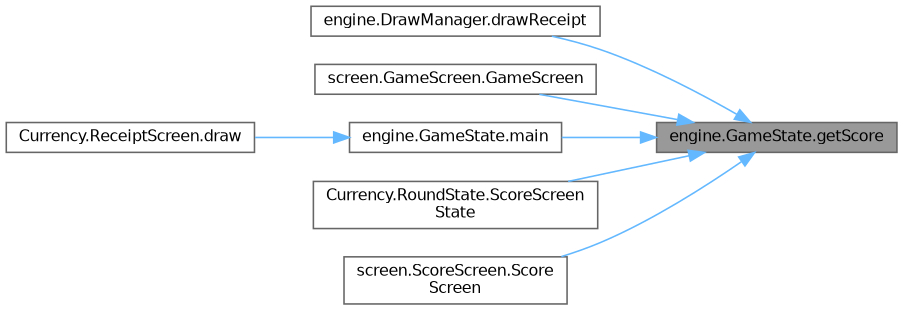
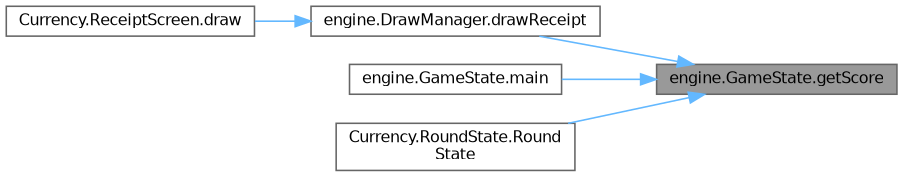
(456, 79) -> none
(294, 137) -> (275, 21)
(456, 205) -> (456, 147)
(456, 280) -> none
